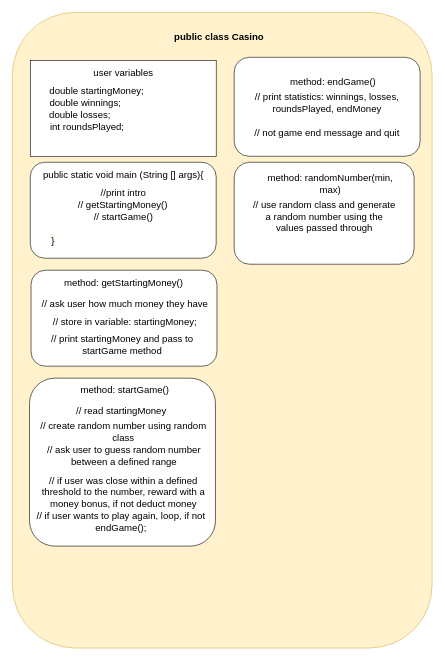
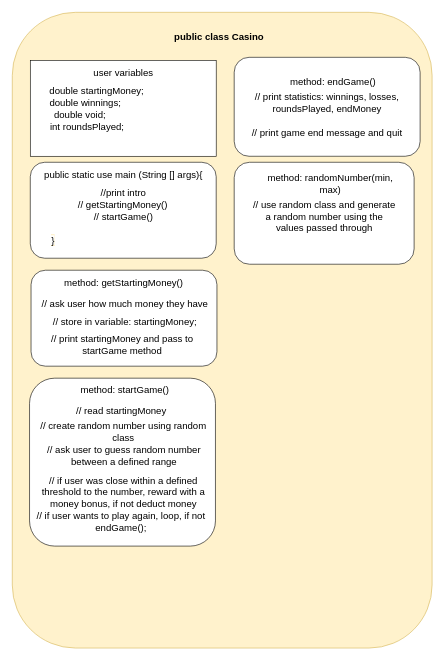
(80, 114) -> (80, 114)
(327, 132) -> (327, 132)
(124, 174) -> (124, 174)
